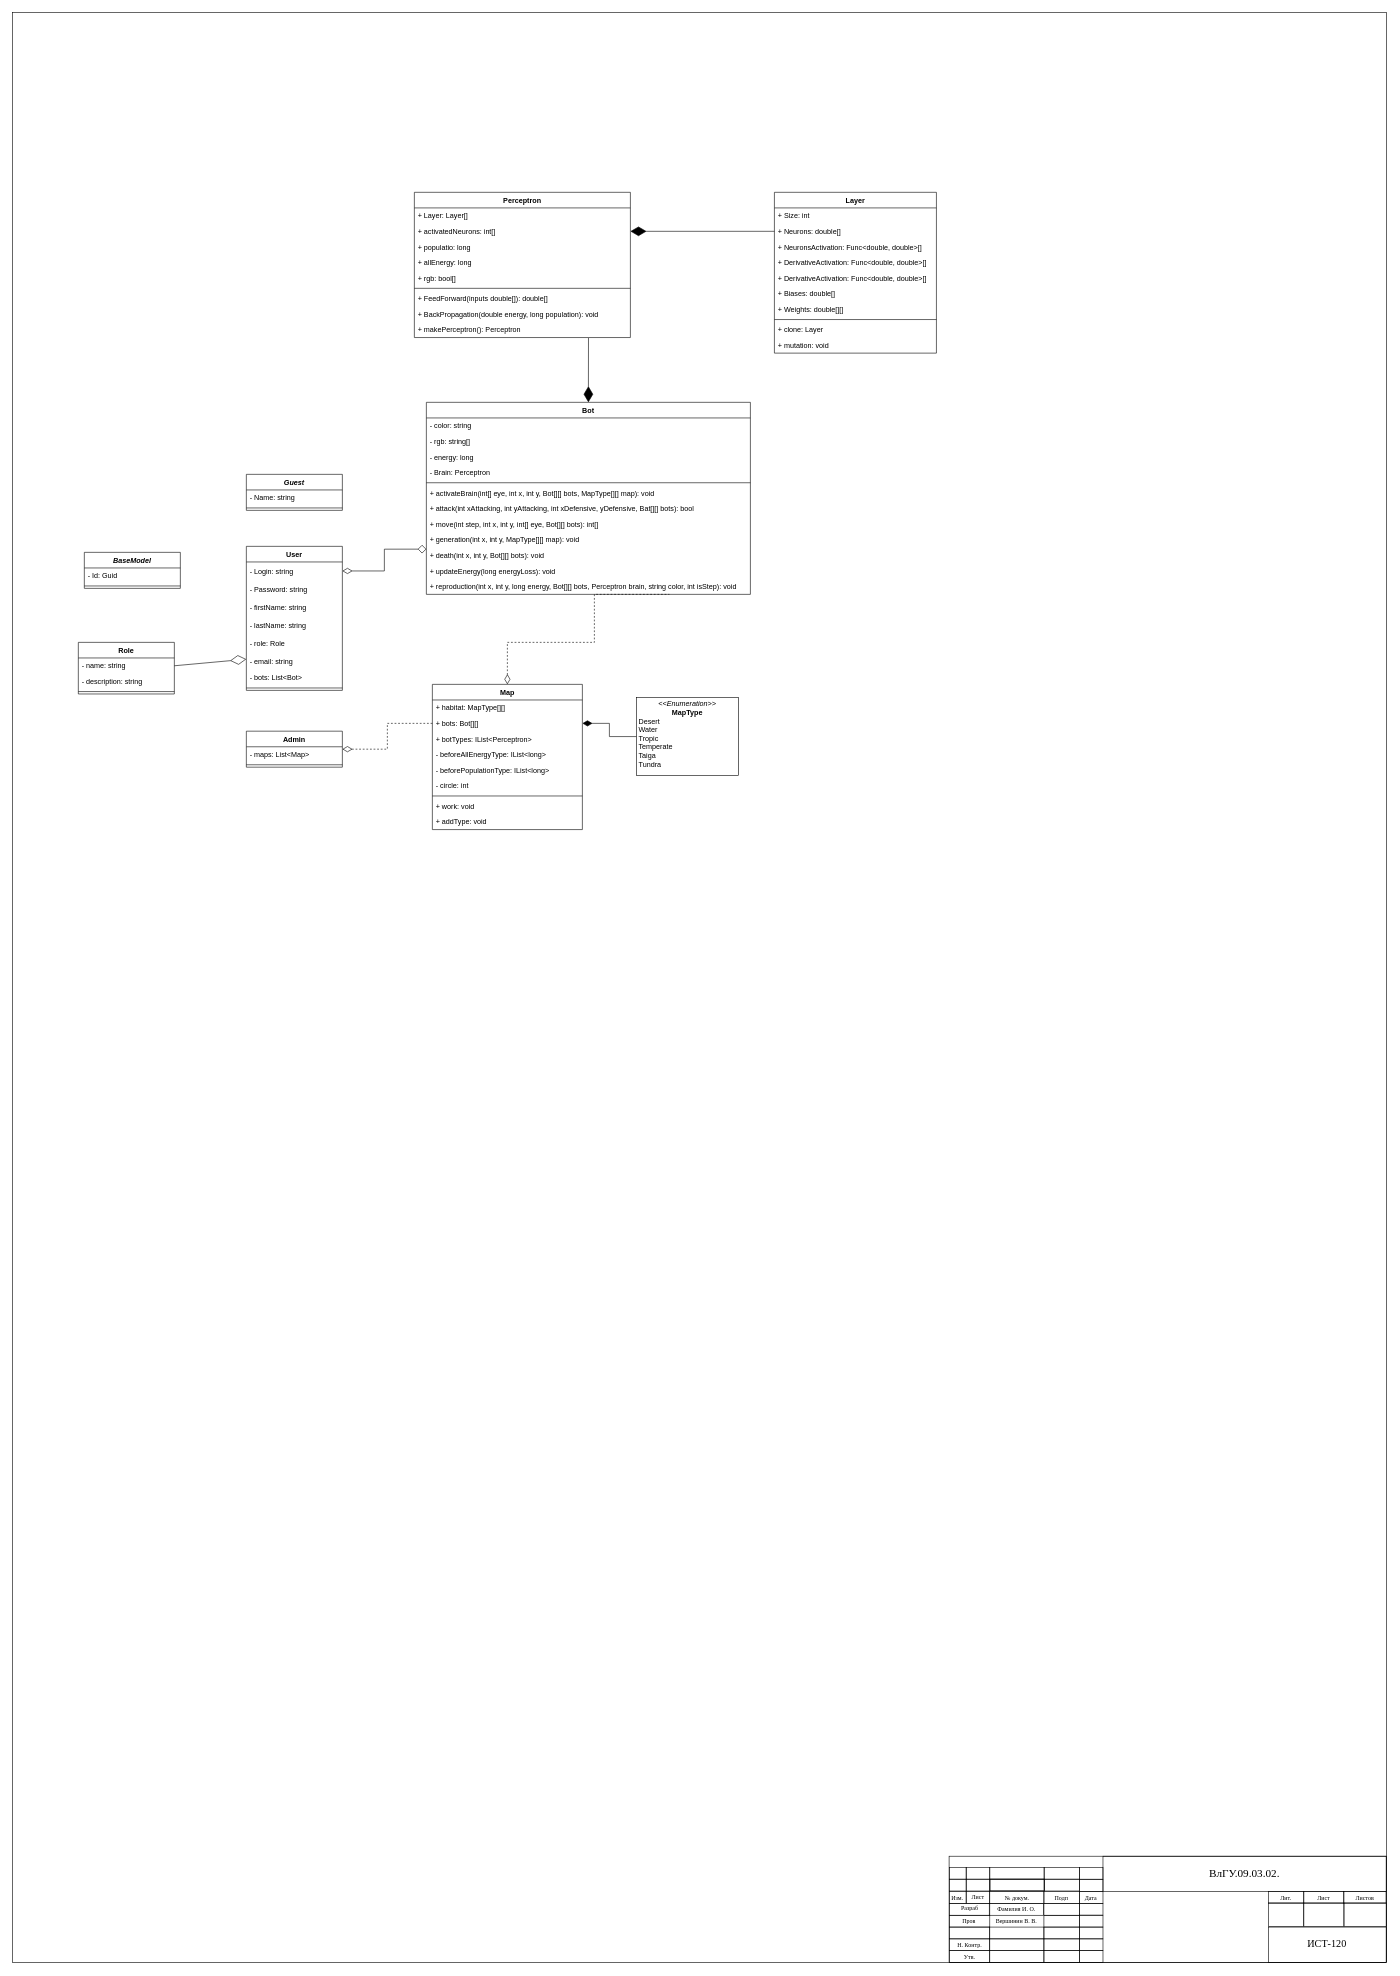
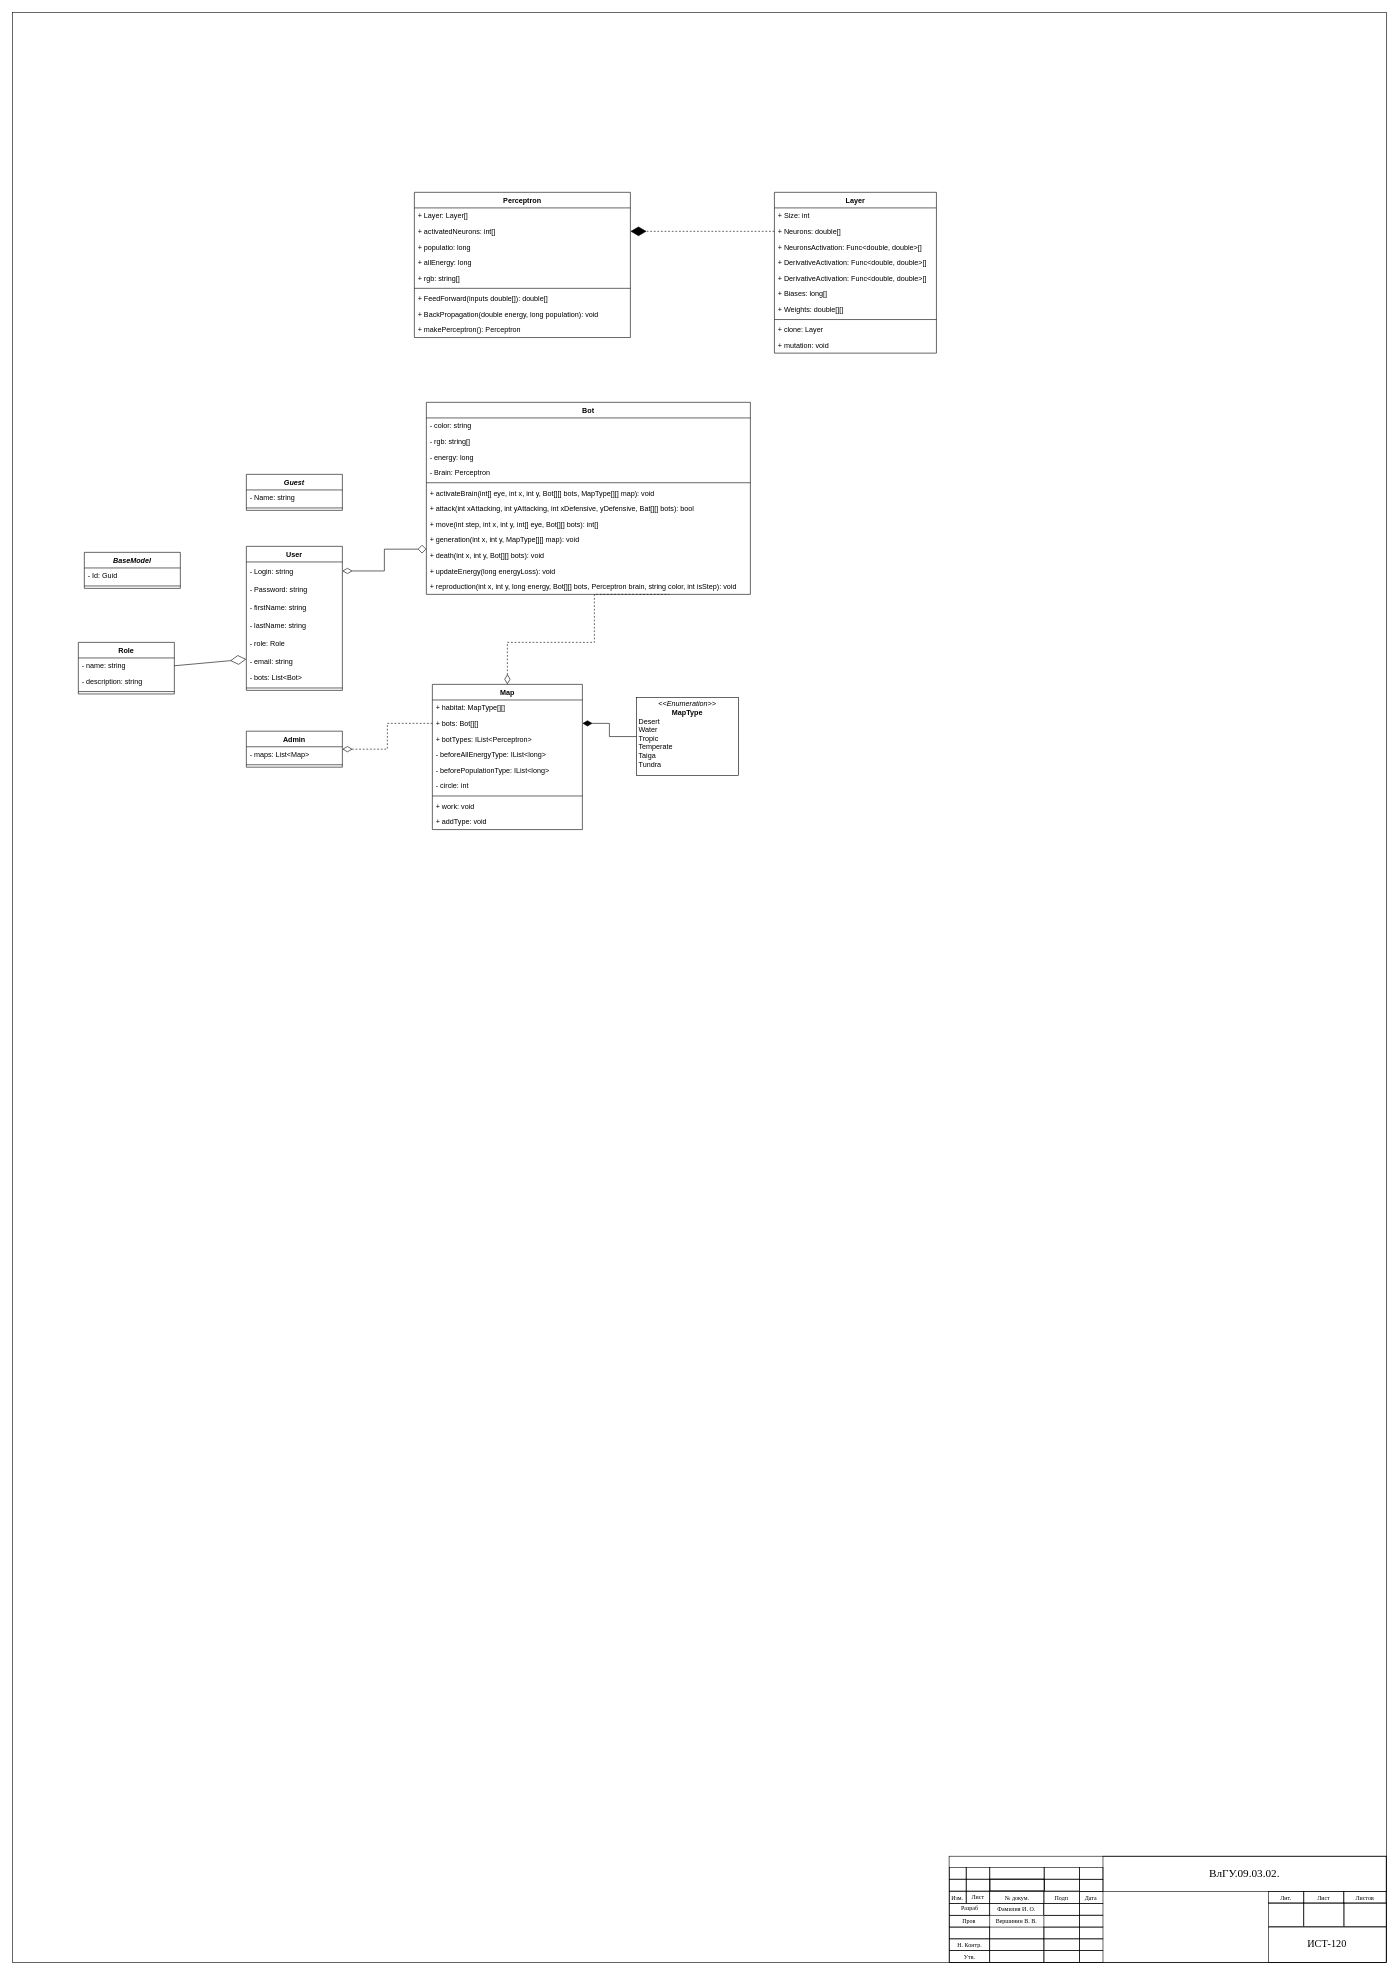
(709, 231) -> (709, 231)
(440, 278) -> (444, 278)
(809, 294) -> (805, 294)
(588, 362) -> none
